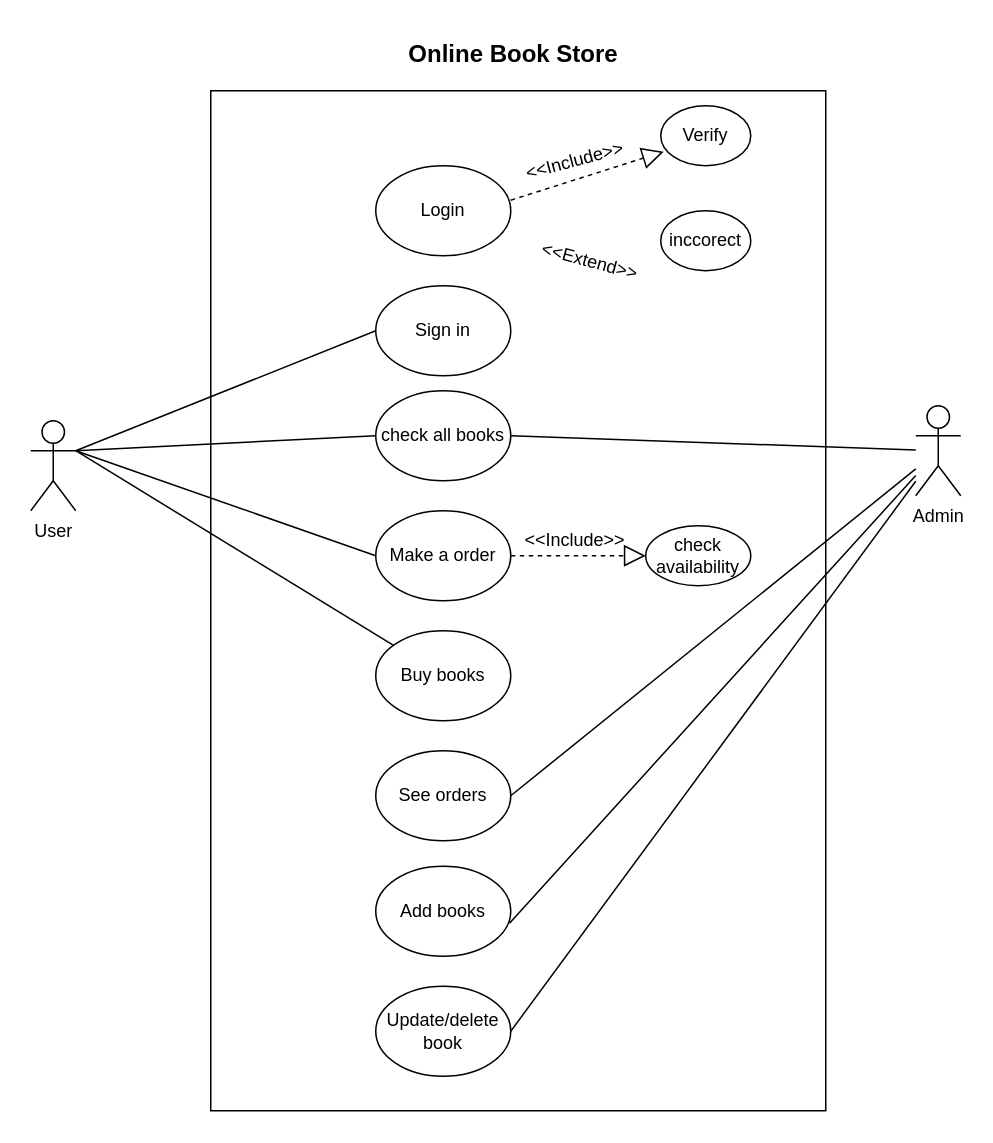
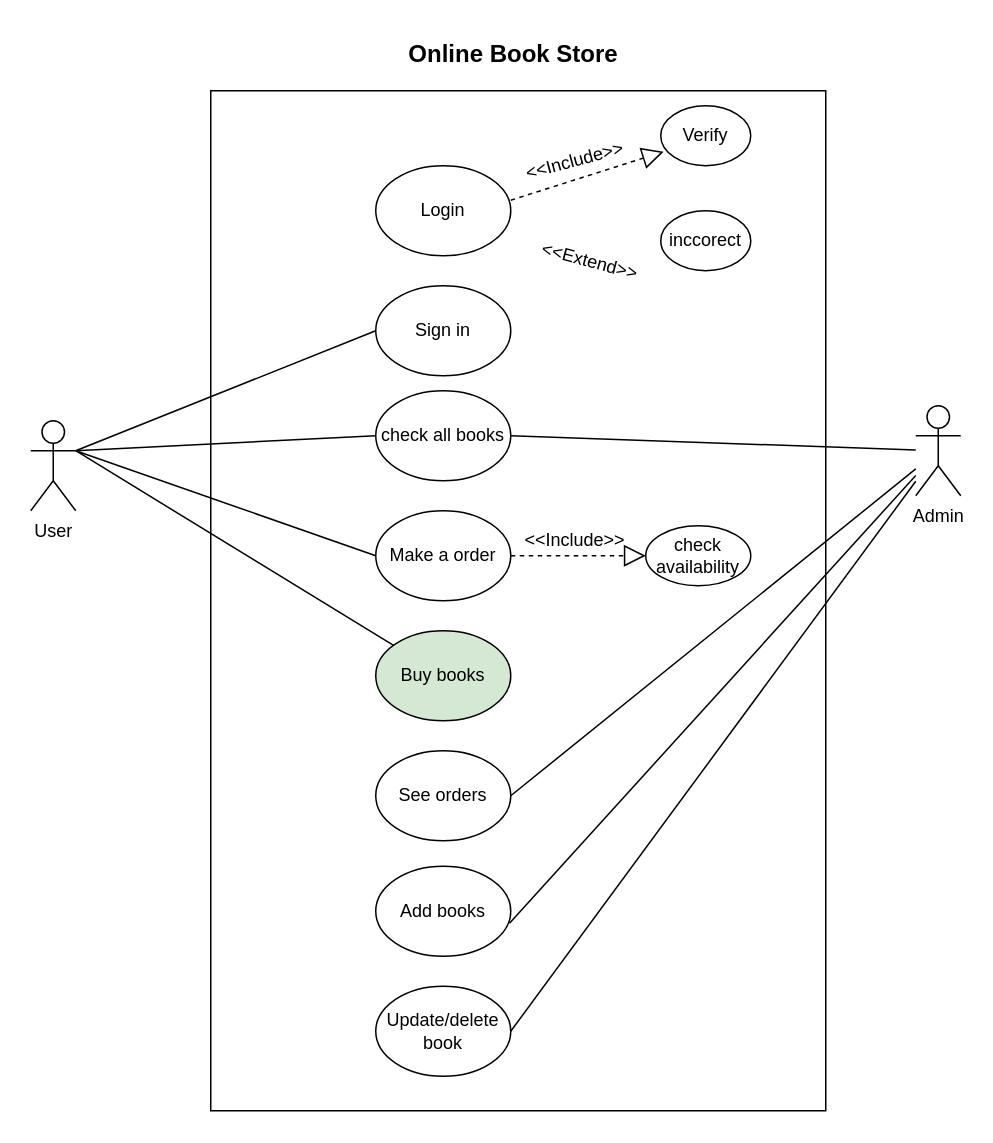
(443, 676) -> (443, 676)
